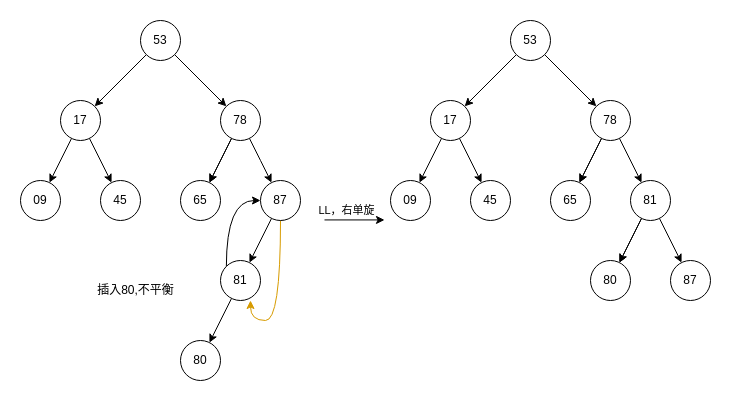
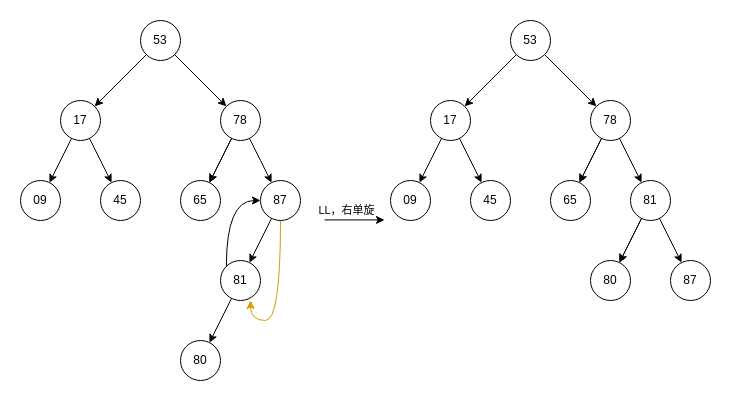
(136, 291) -> none
